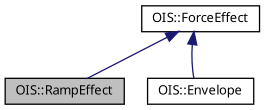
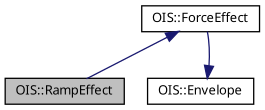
(192, 62) -> (209, 49)
